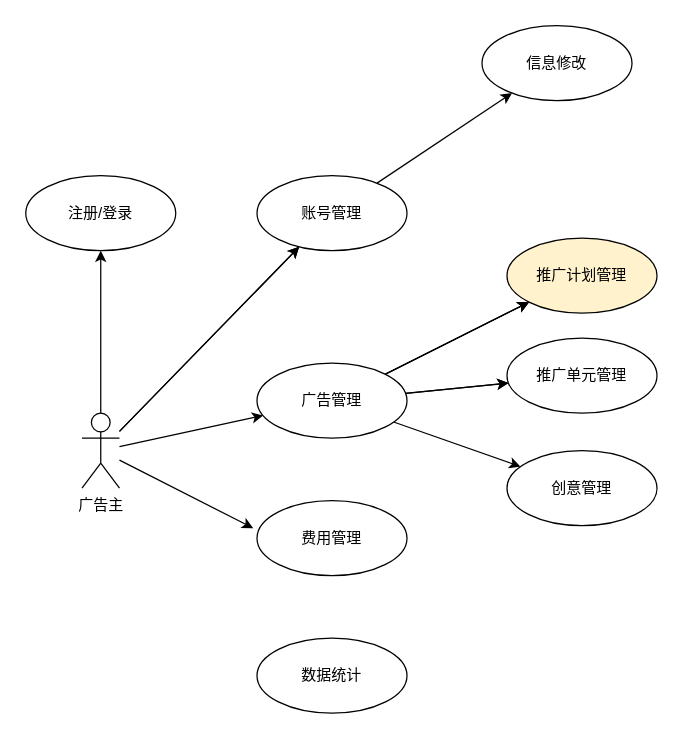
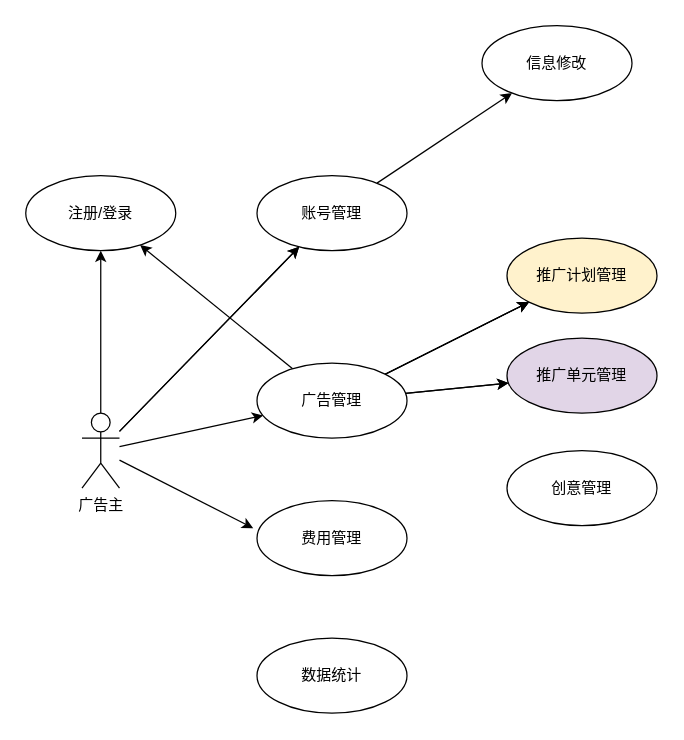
(582, 376) -> (582, 376)
(453, 443) -> (219, 309)
